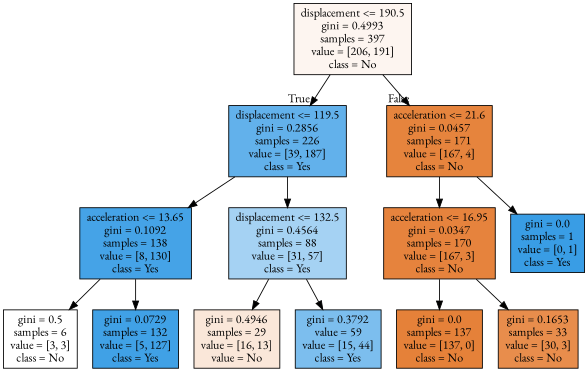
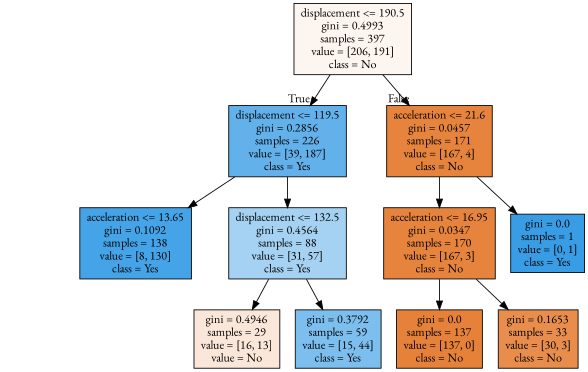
(40, 339) -> none
(136, 339) -> none
(338, 339) -> (338, 339)
